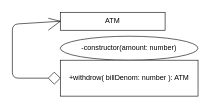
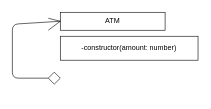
(129, 48) -> (129, 48)
(129, 78) -> none
